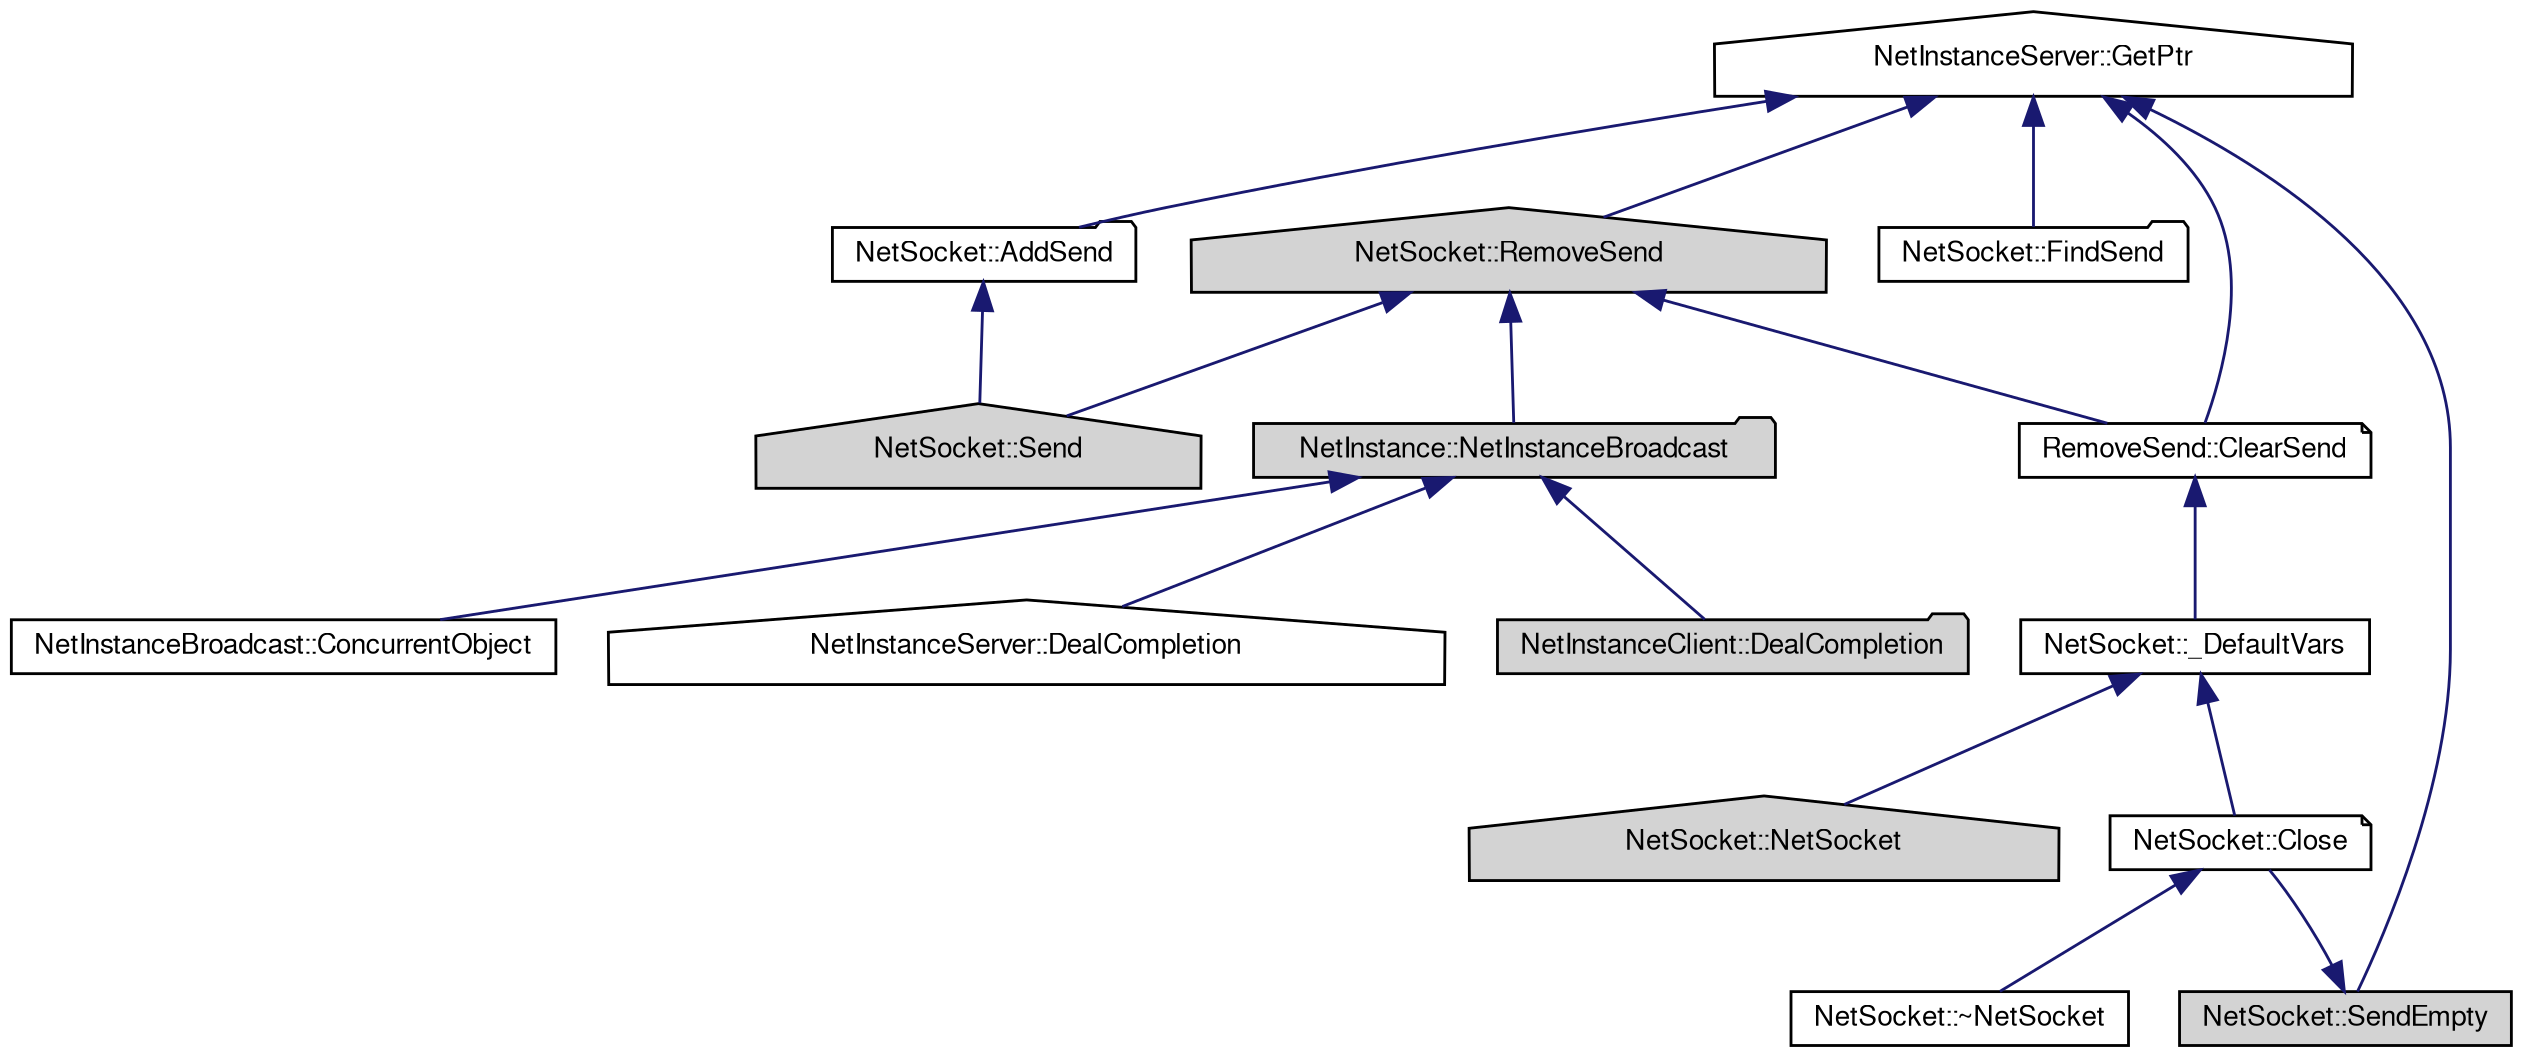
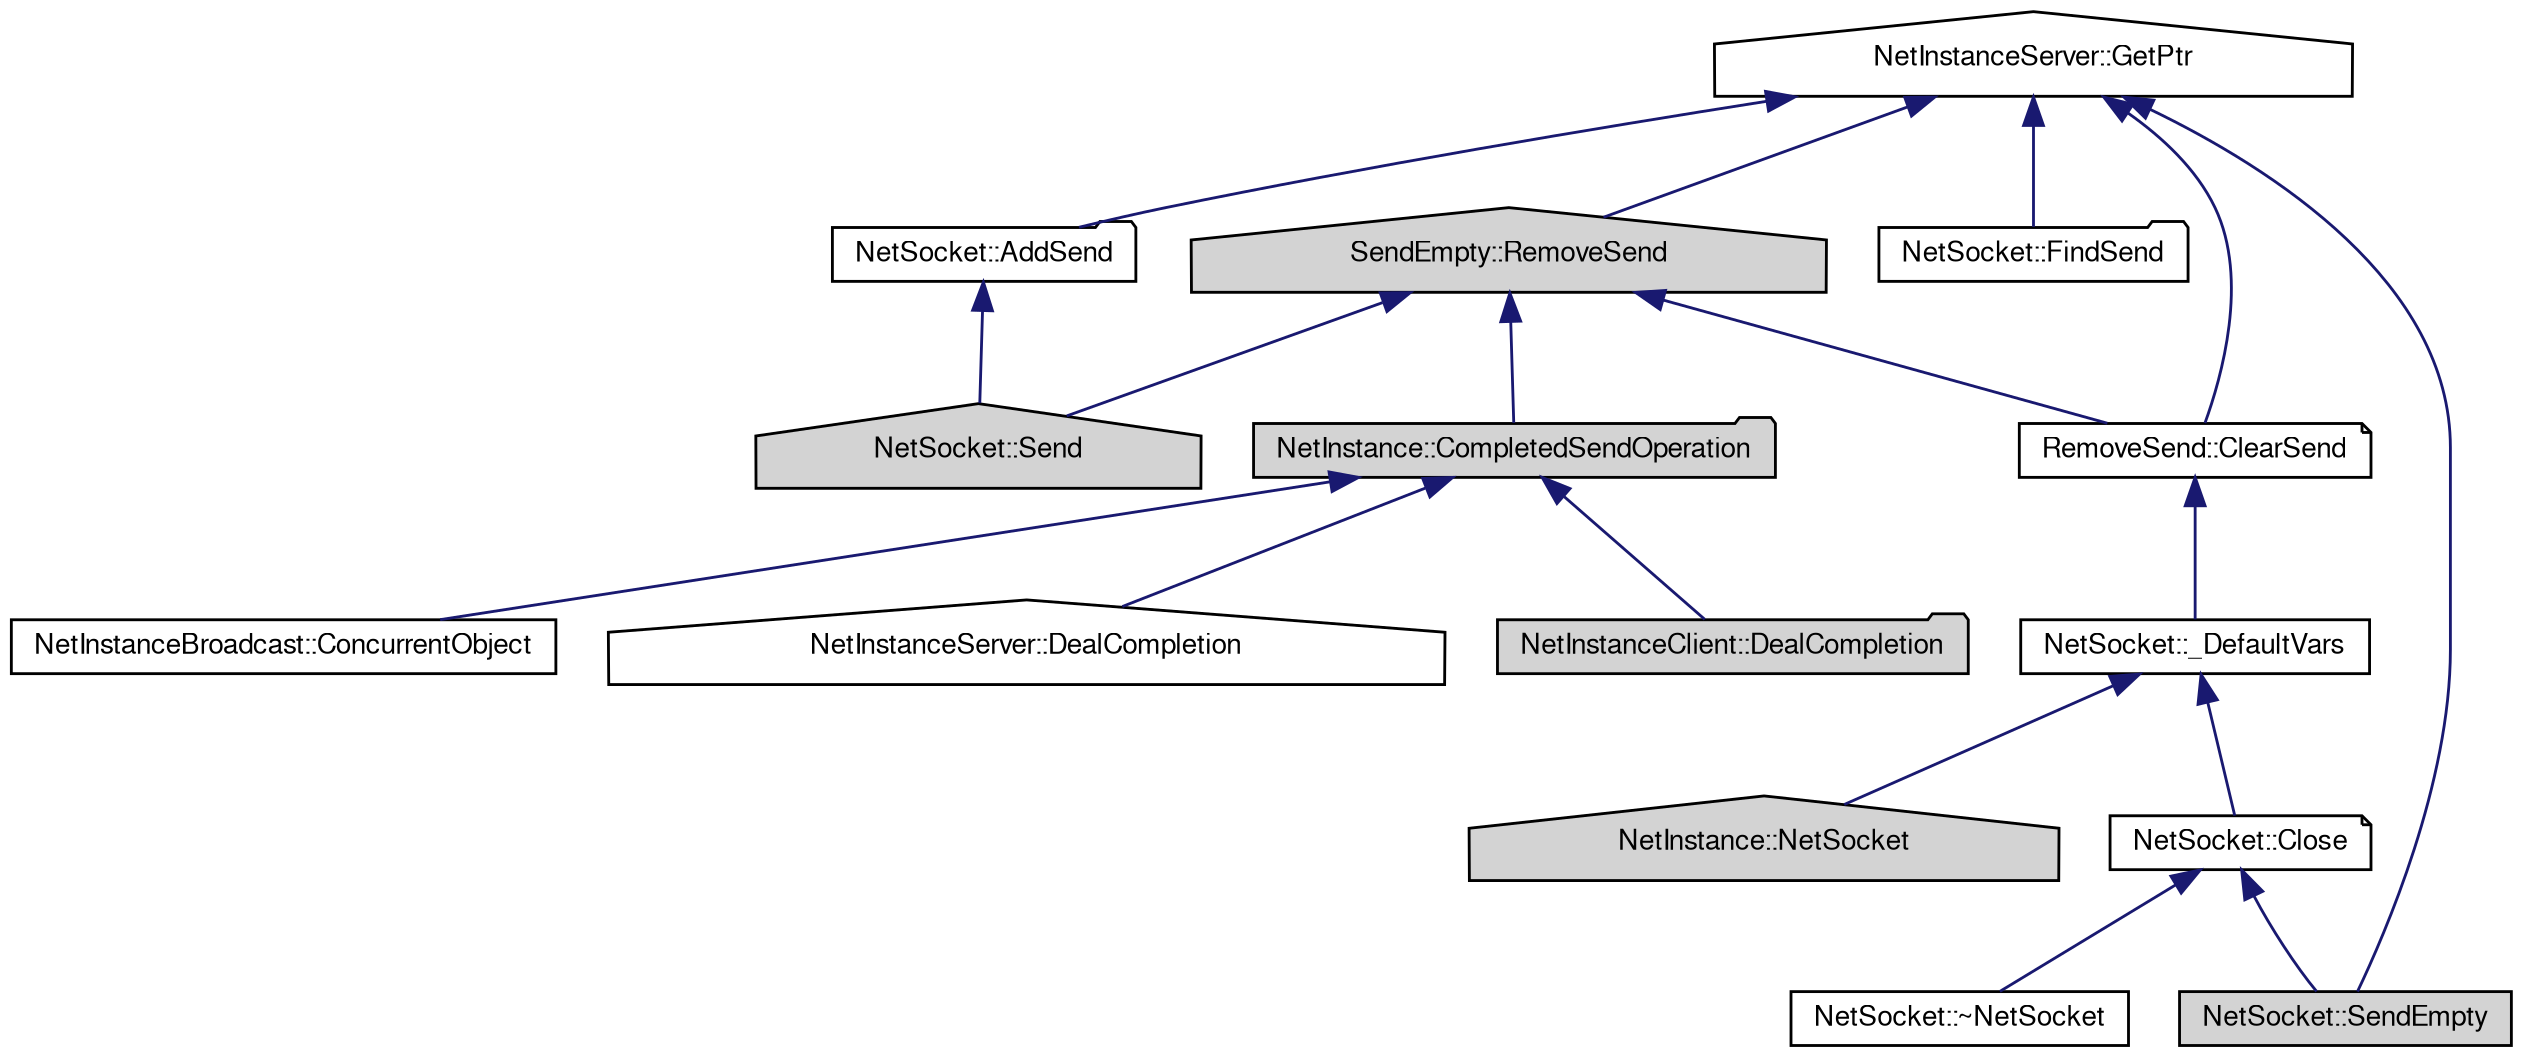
(1509, 254) -> (1509, 254)
(1514, 450) -> (1514, 450)
(1764, 843) -> (1764, 843)
(2303, 916) -> (2283, 945)
